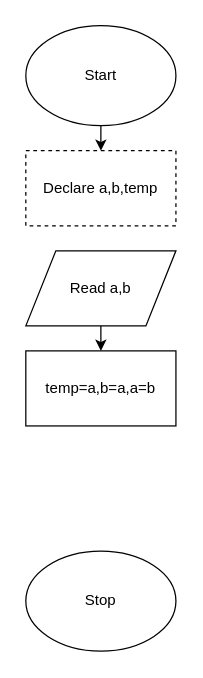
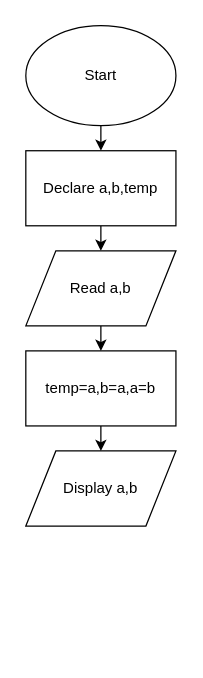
(101, 188) -> (101, 188)
none -> (101, 234)
none -> (101, 434)
none -> (101, 488)
(101, 601) -> none
